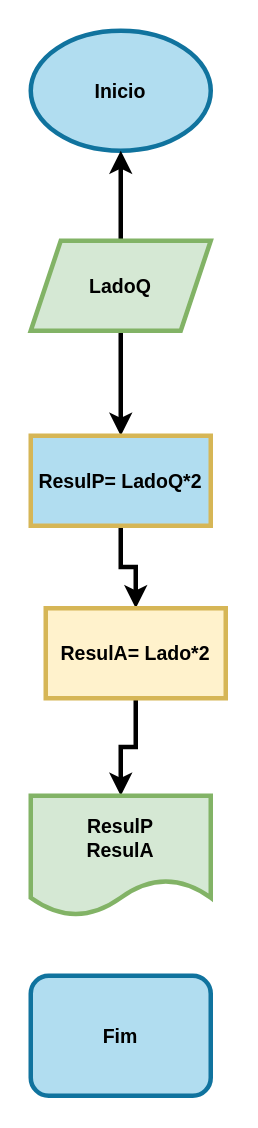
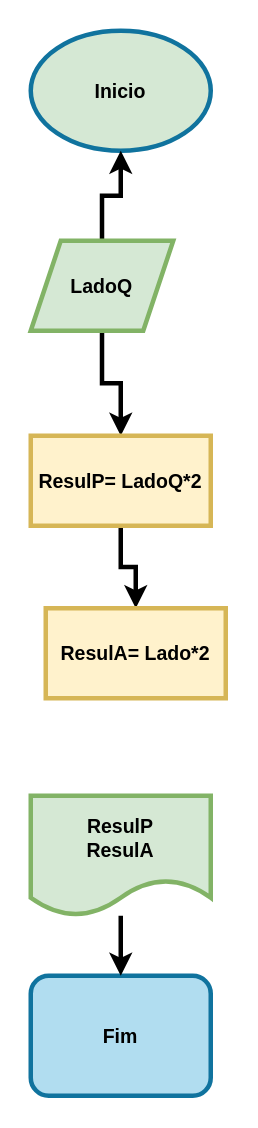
(121, 91) -> (121, 91)
(121, 286) -> (102, 286)
(121, 481) -> (121, 481)
(136, 747) -> none
none -> (121, 938)
